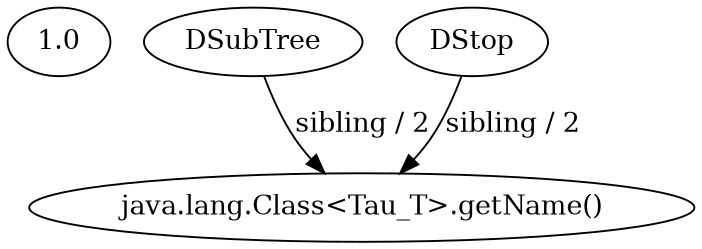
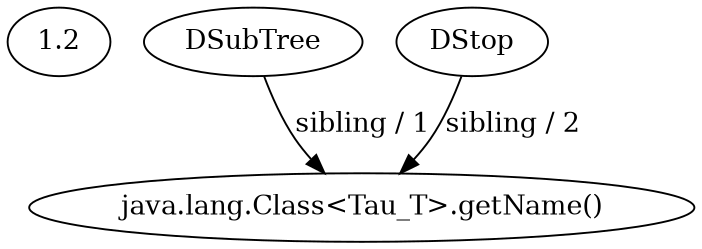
(59, 42) -> (59, 42)
(363, 125) -> (363, 125)
